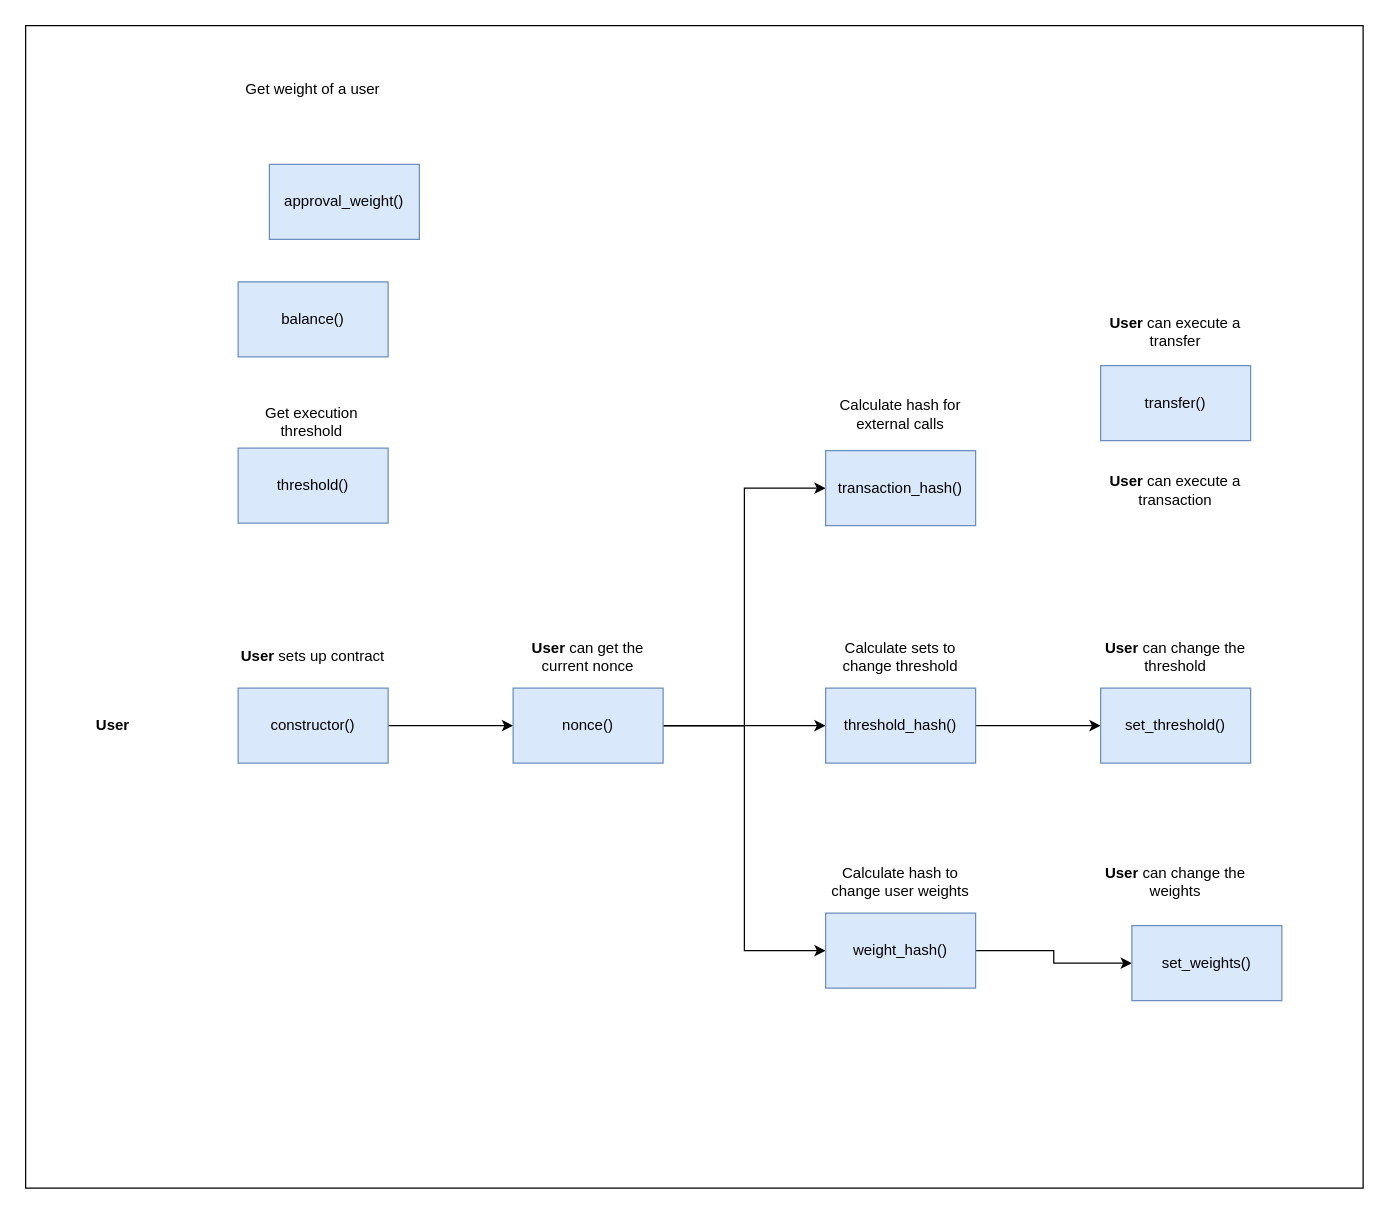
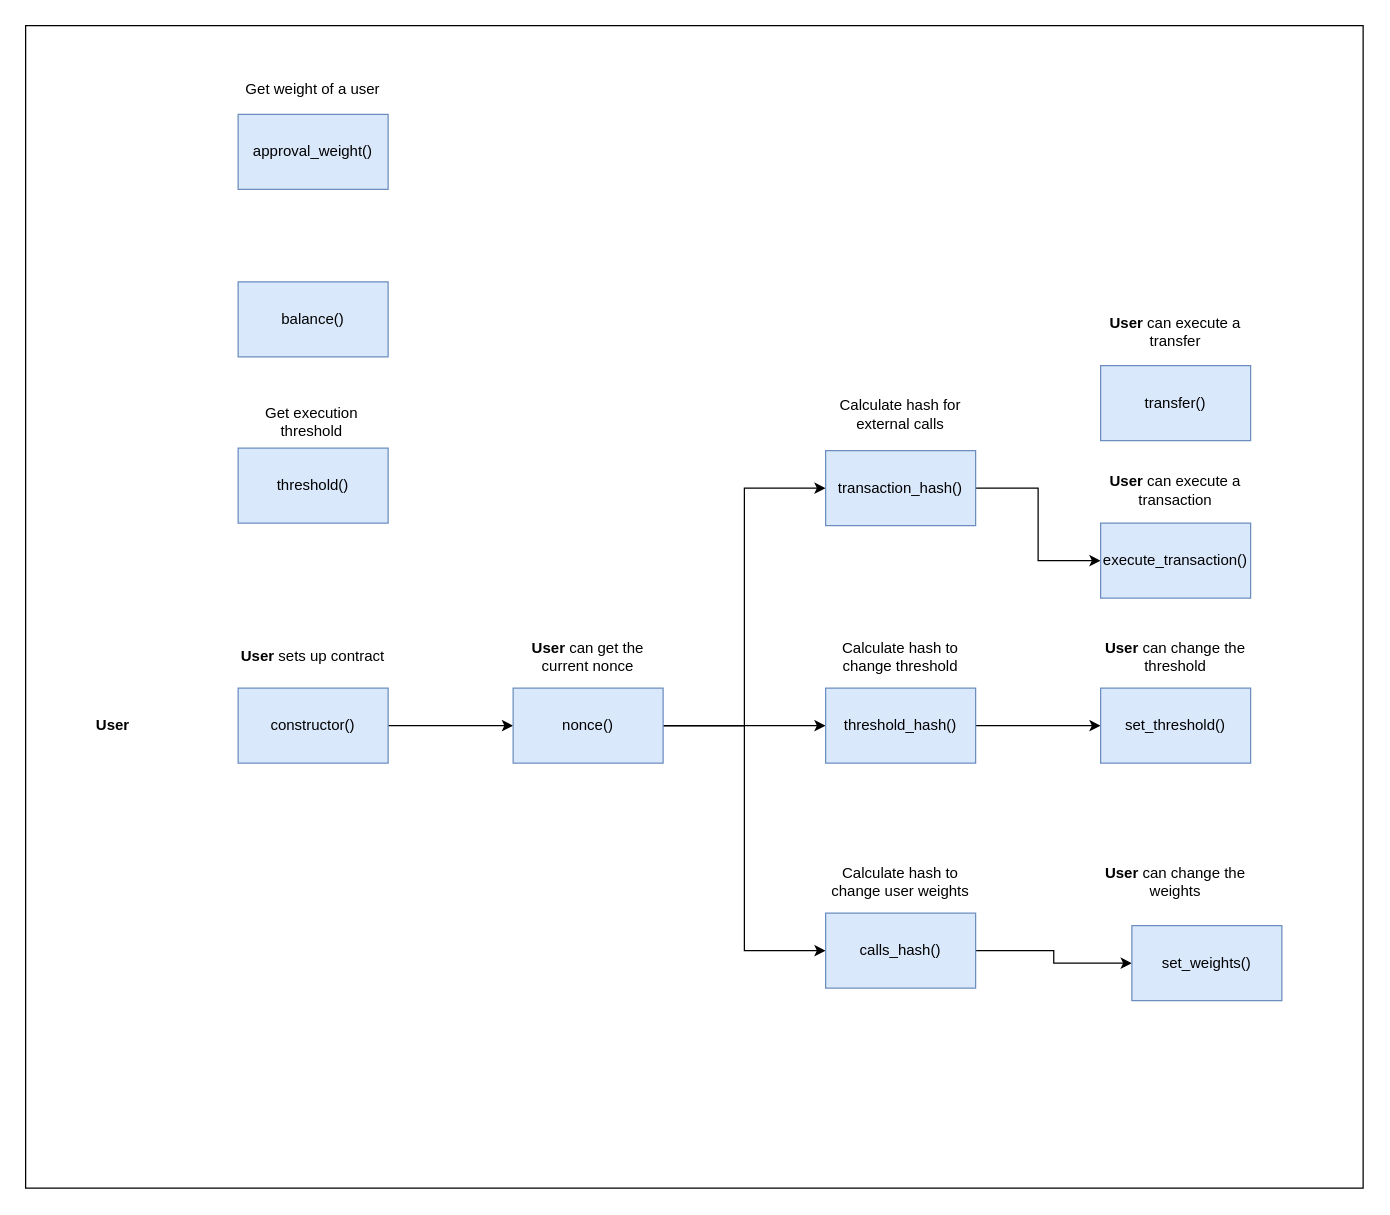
(344, 202) -> (313, 152)
none -> (1038, 520)
none -> (1176, 561)
(901, 657) -> (901, 657)
(901, 951) -> (901, 951)
